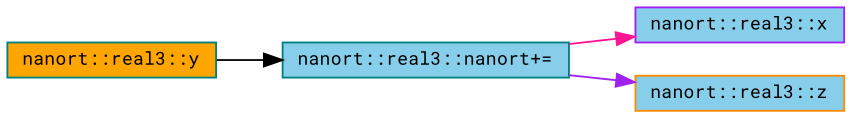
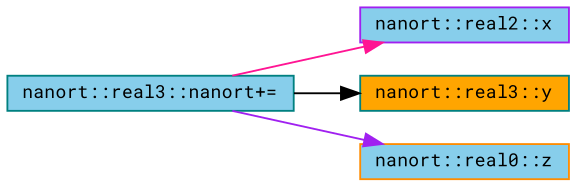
(740, 25) -> (465, 25)
(240, 60) -> (317, 93)
(740, 93) -> (465, 162)
